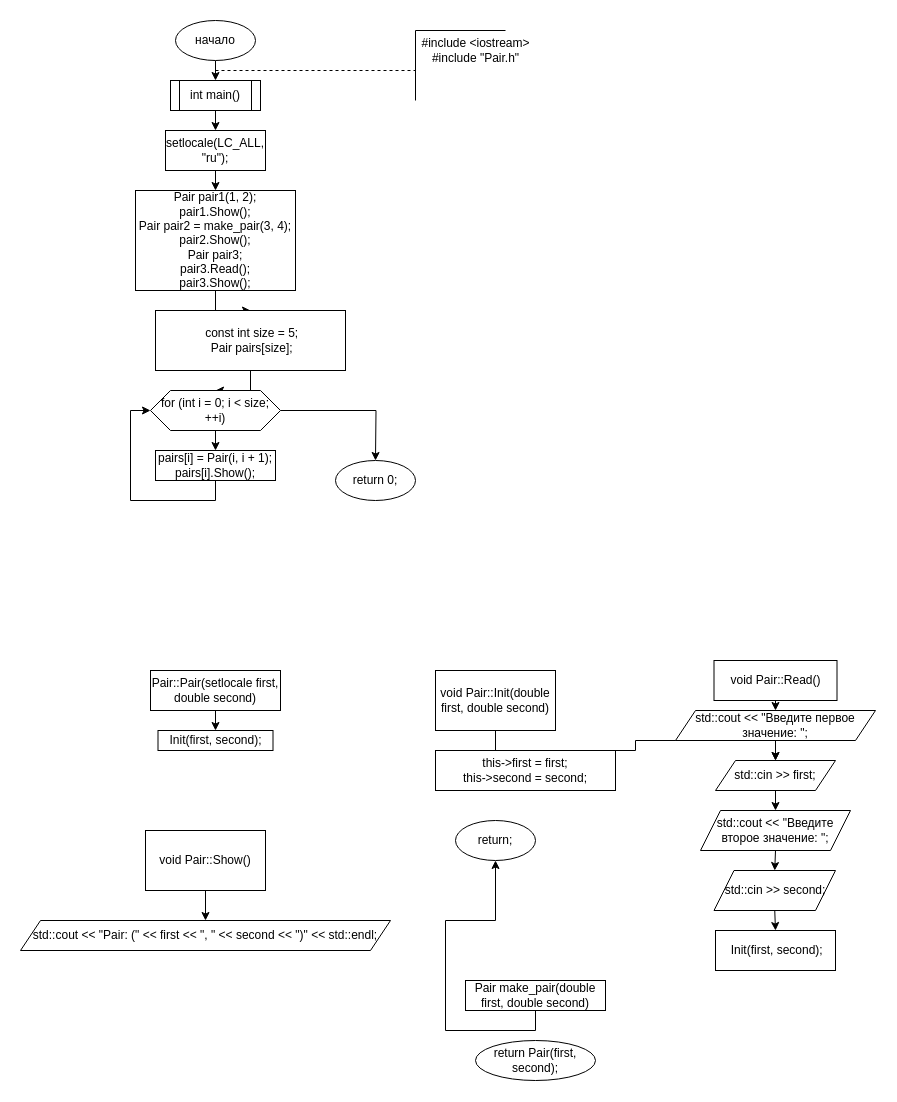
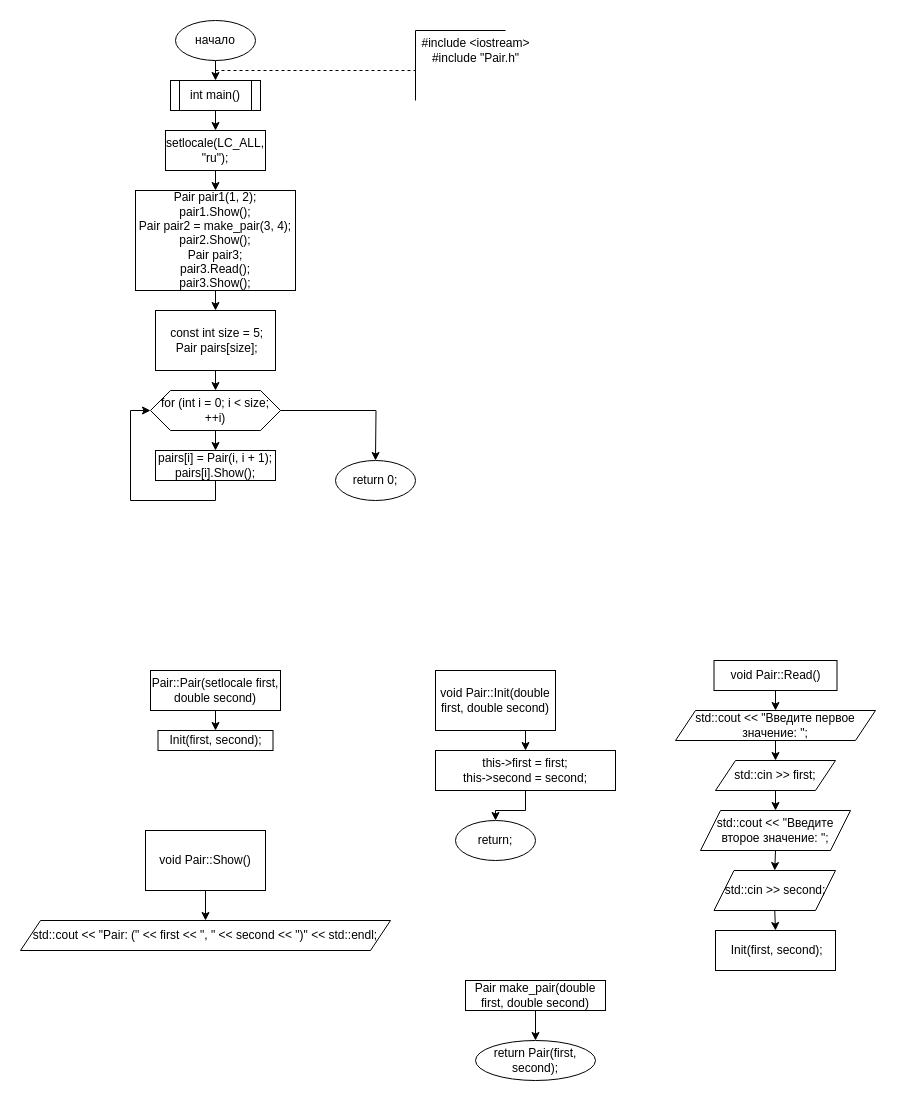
(251, 341) -> (216, 341)
(776, 681) -> (776, 676)
(640, 741) -> (526, 736)
none -> (520, 811)
(446, 971) -> (536, 1031)
